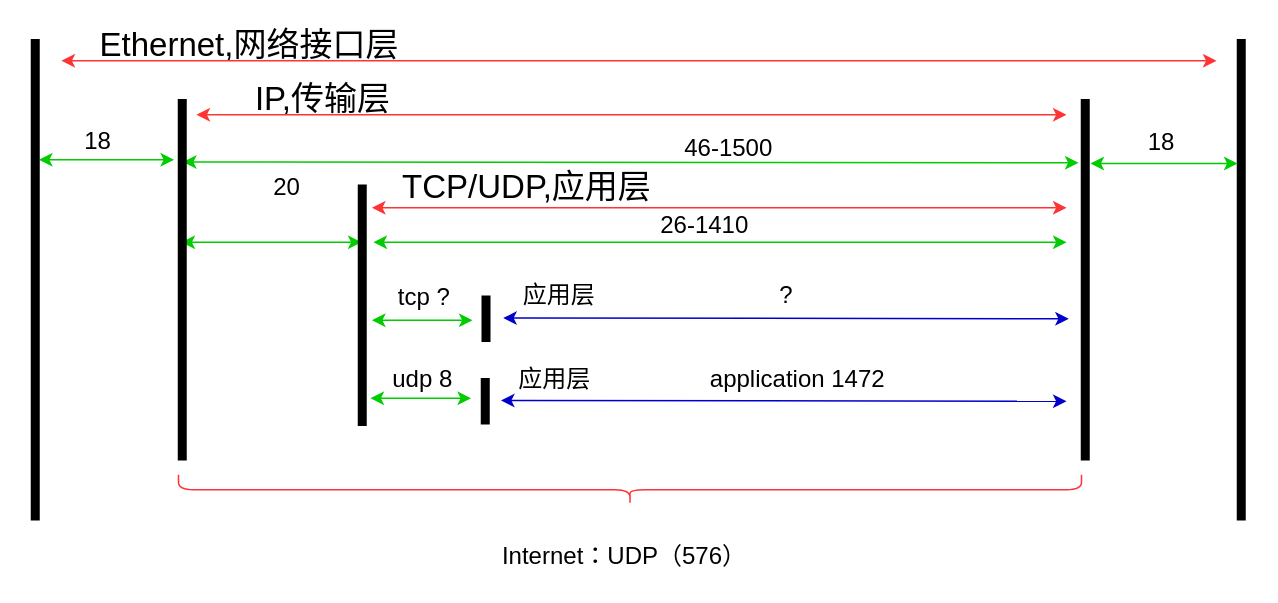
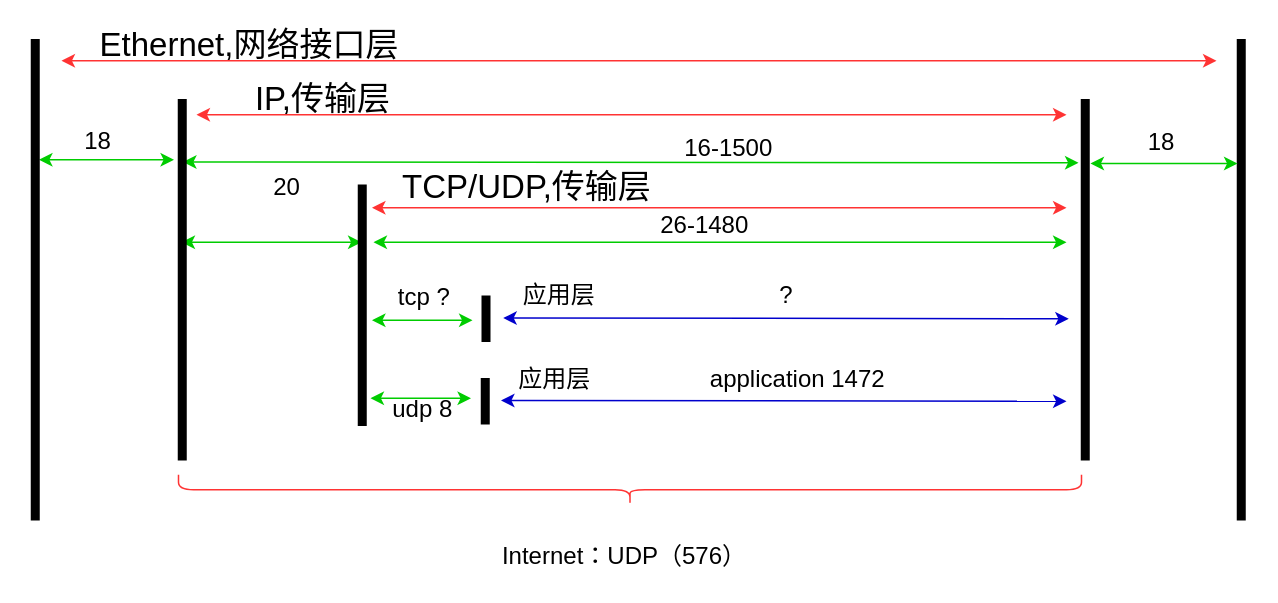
(729, 148) -> (729, 148)
(527, 188) -> (527, 188)
(705, 224) -> (705, 224)
(422, 379) -> (422, 409)
